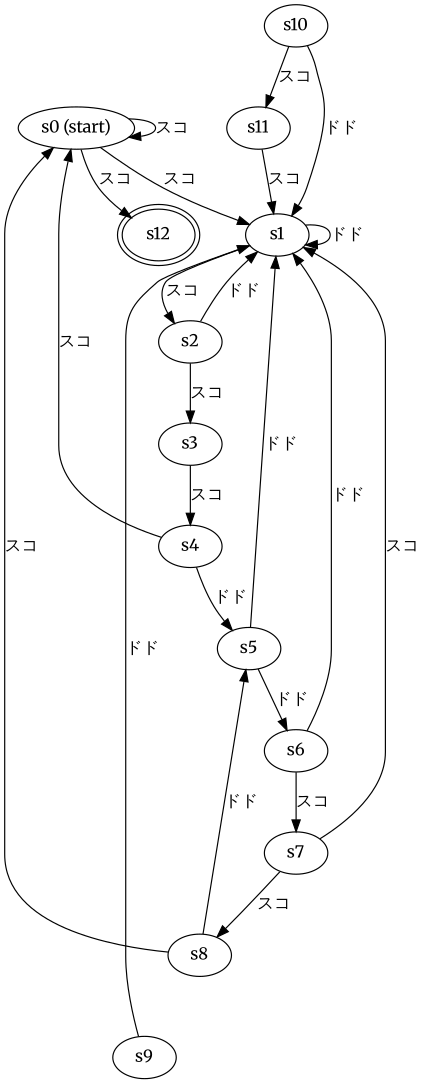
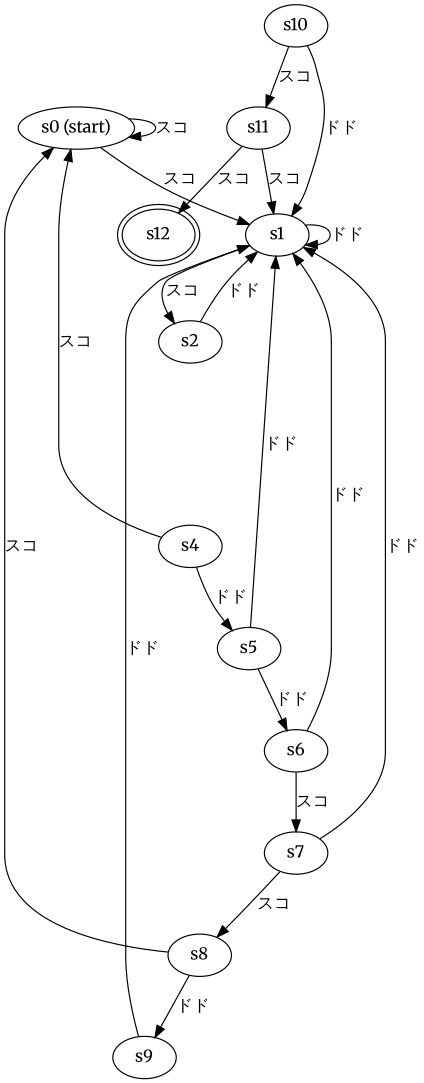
(96, 184) -> (214, 175)
(190, 444) -> none
(402, 546) -> (402, 546)
(223, 808) -> (175, 1001)
